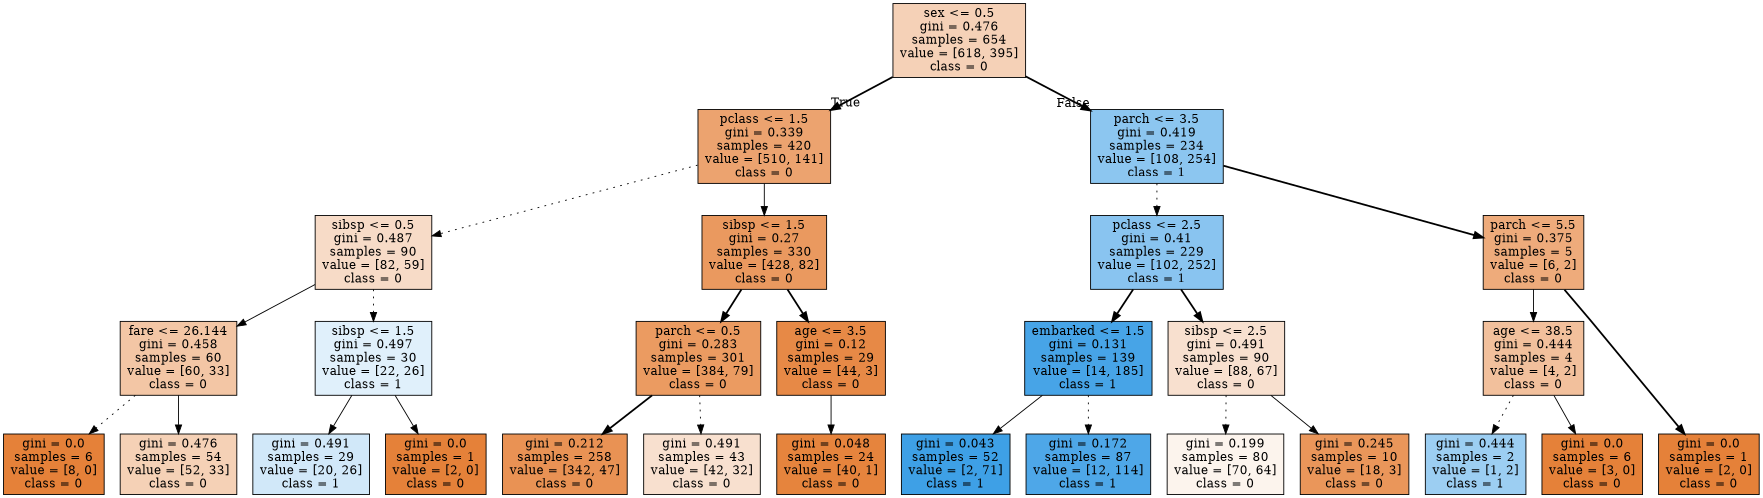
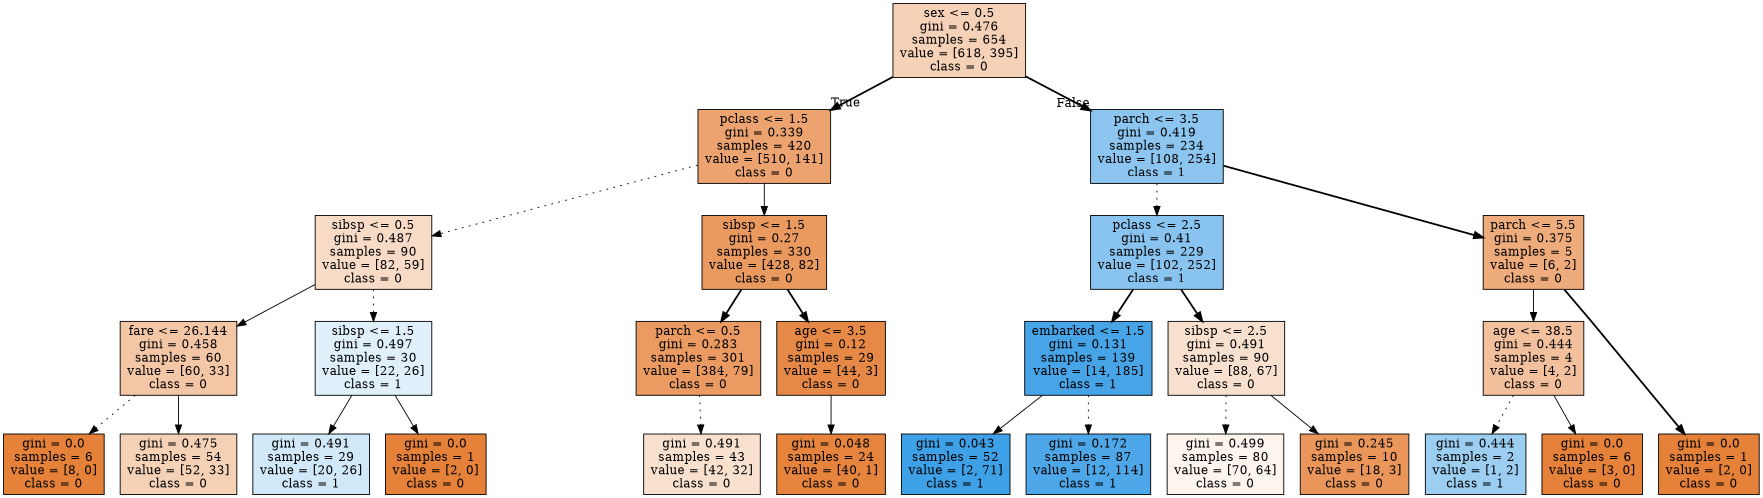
(179, 464) -> (179, 464)
(565, 464) -> none
(1225, 464) -> (1225, 464)
